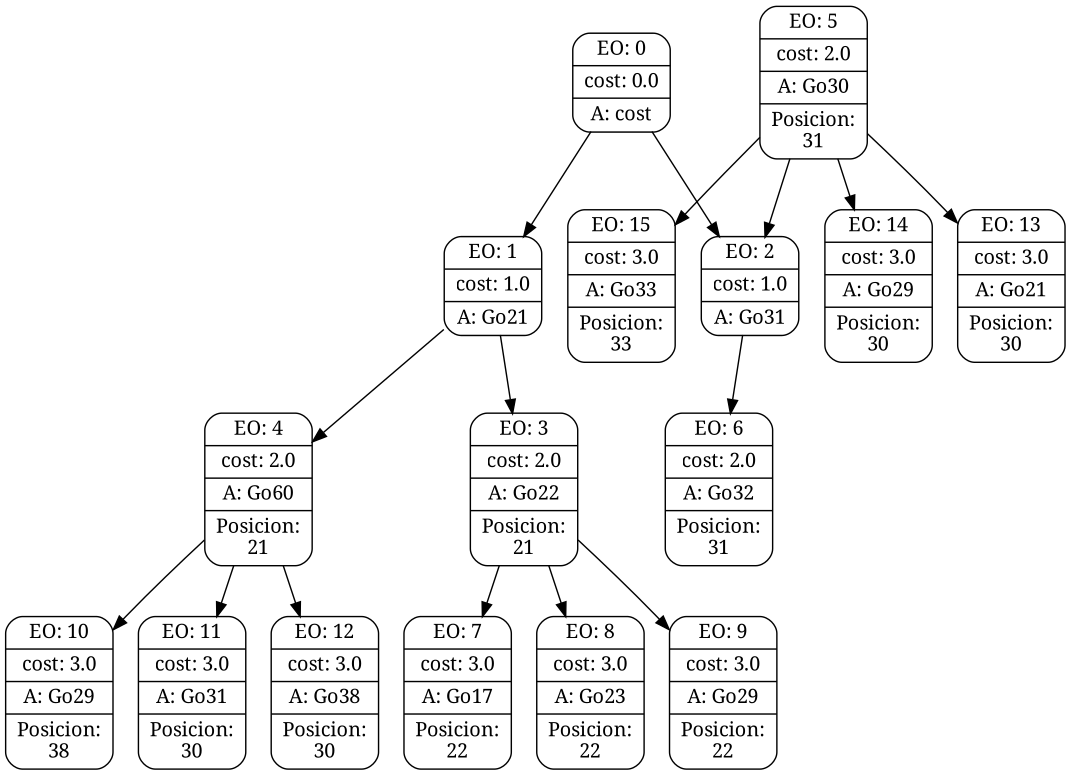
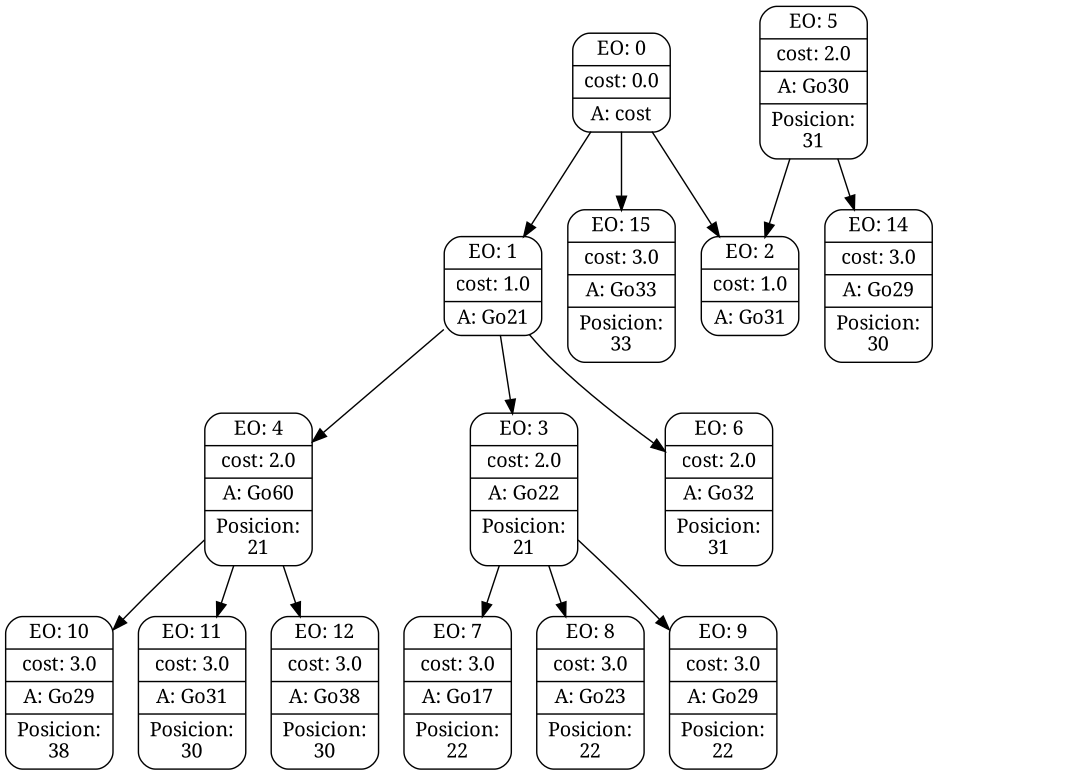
(722, 176) -> (622, 164)
(1011, 286) -> none
(738, 367) -> (589, 392)
